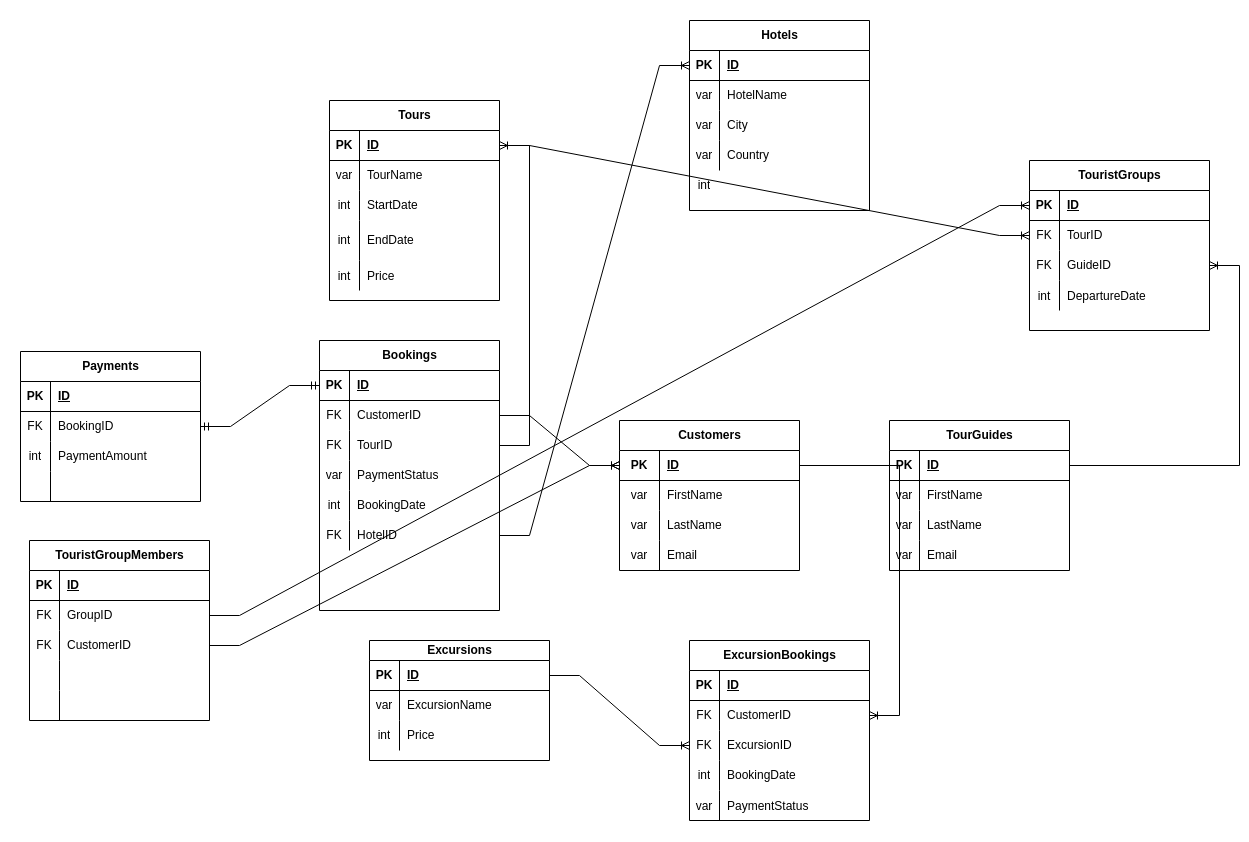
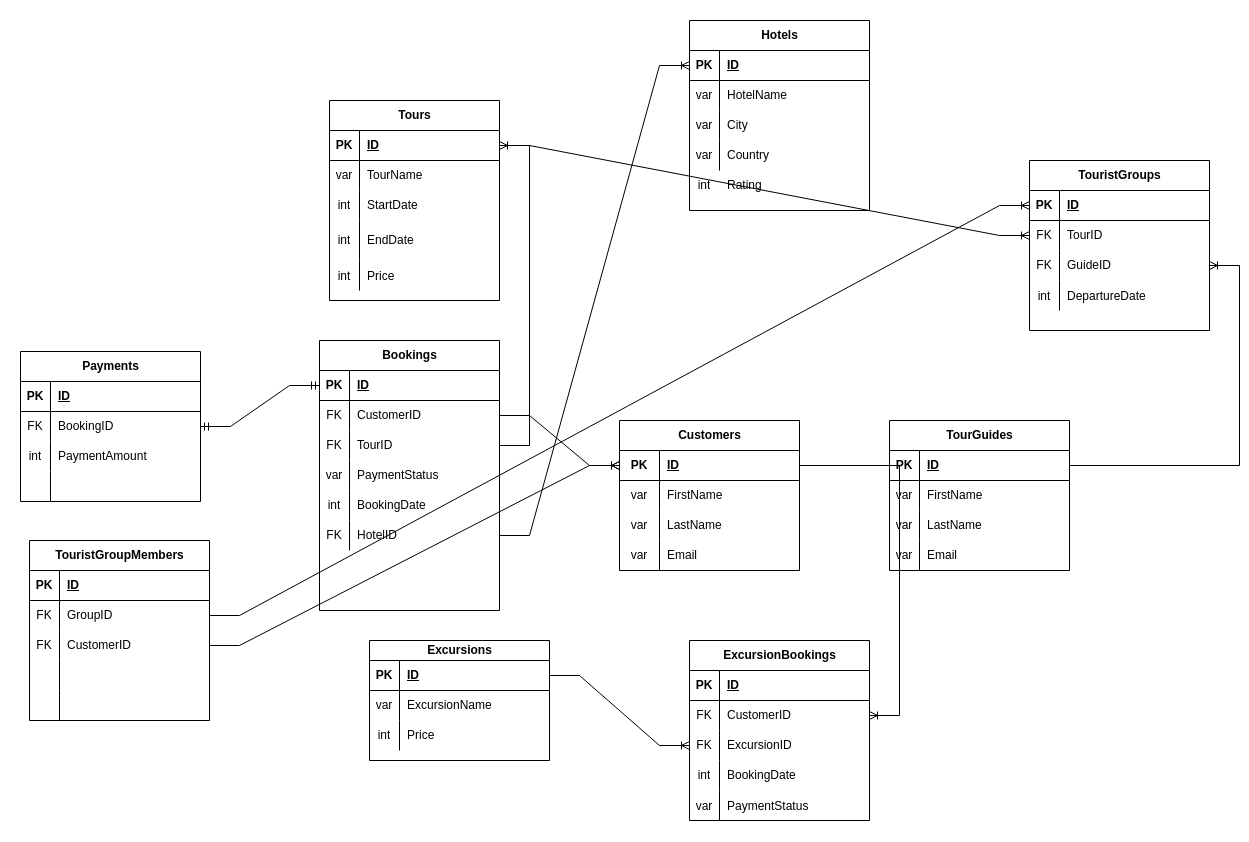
none -> (795, 186)
